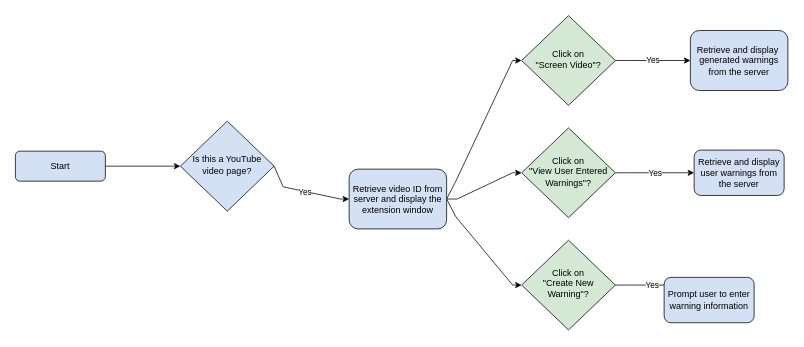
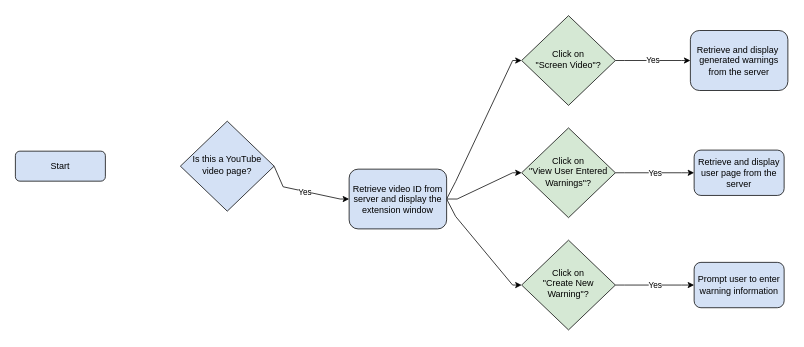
(173, 166) -> none
(739, 173) -> (739, 173)
(709, 300) -> (739, 285)
